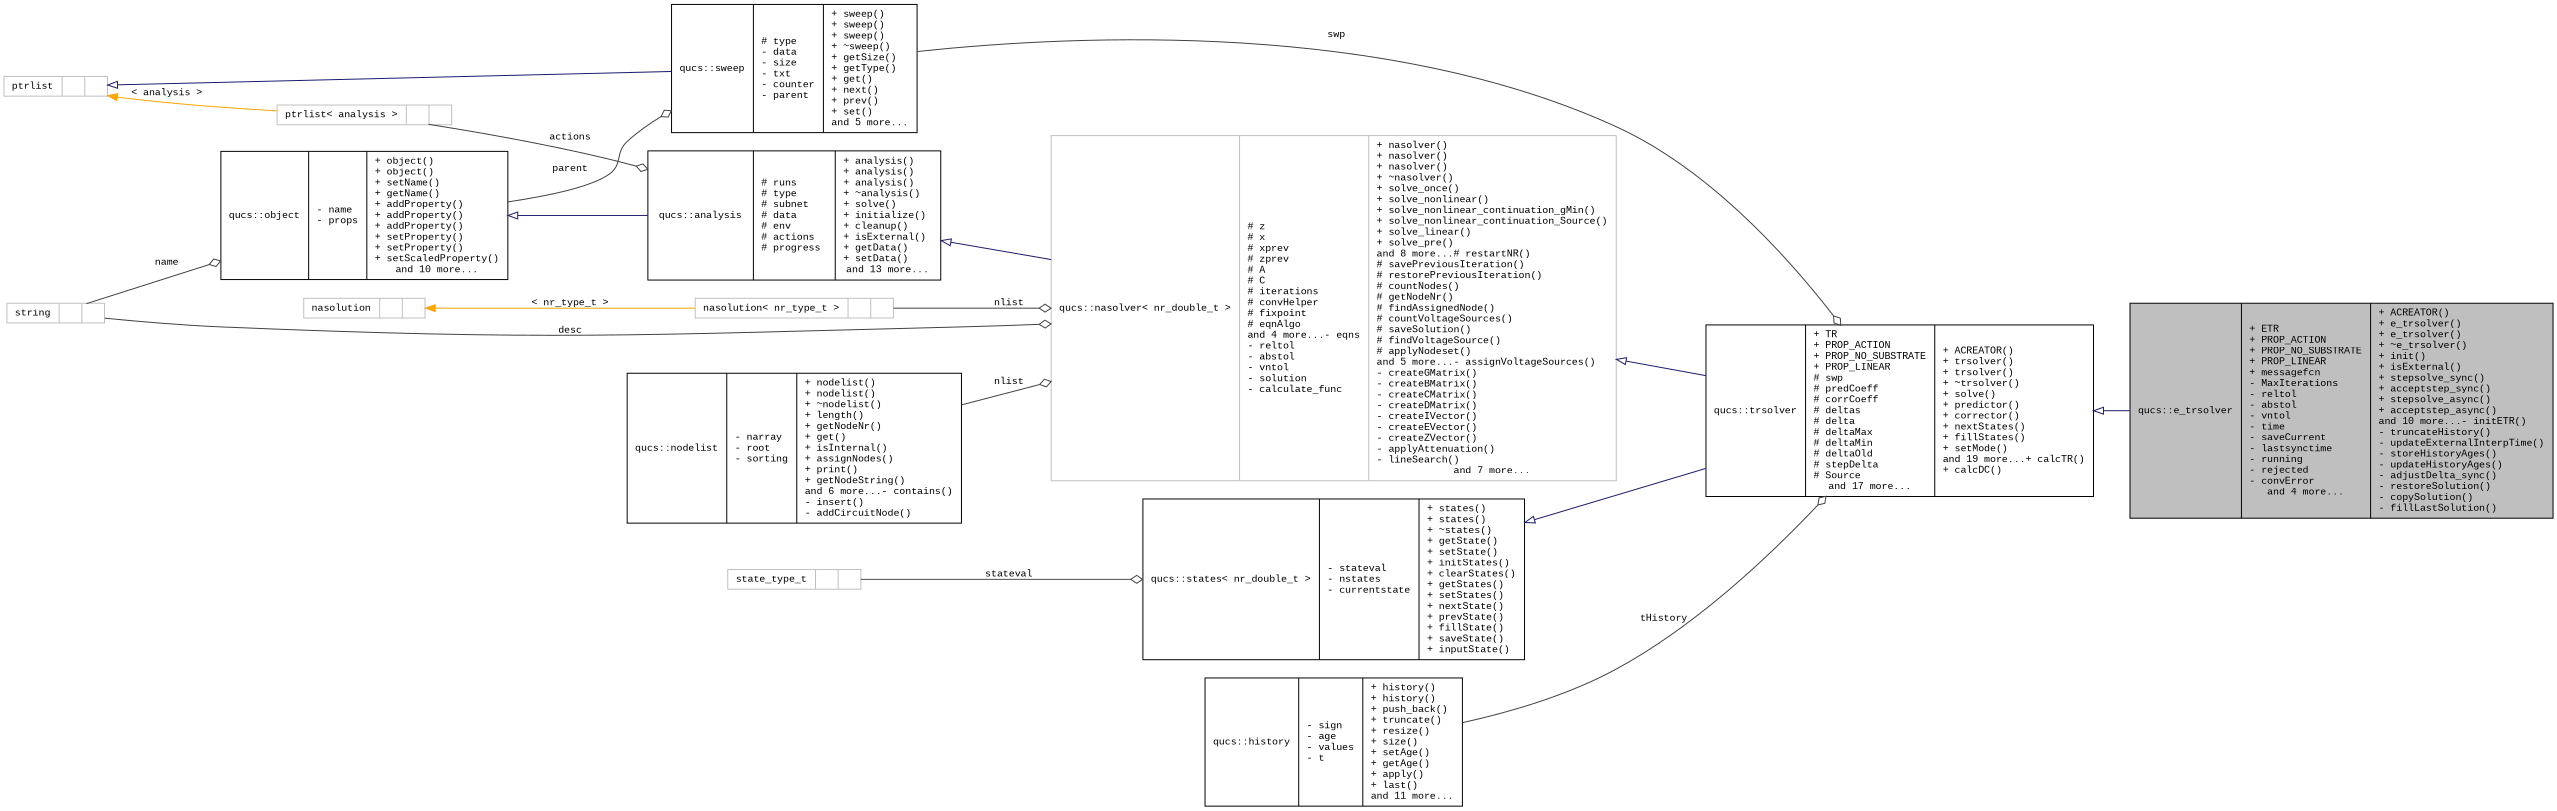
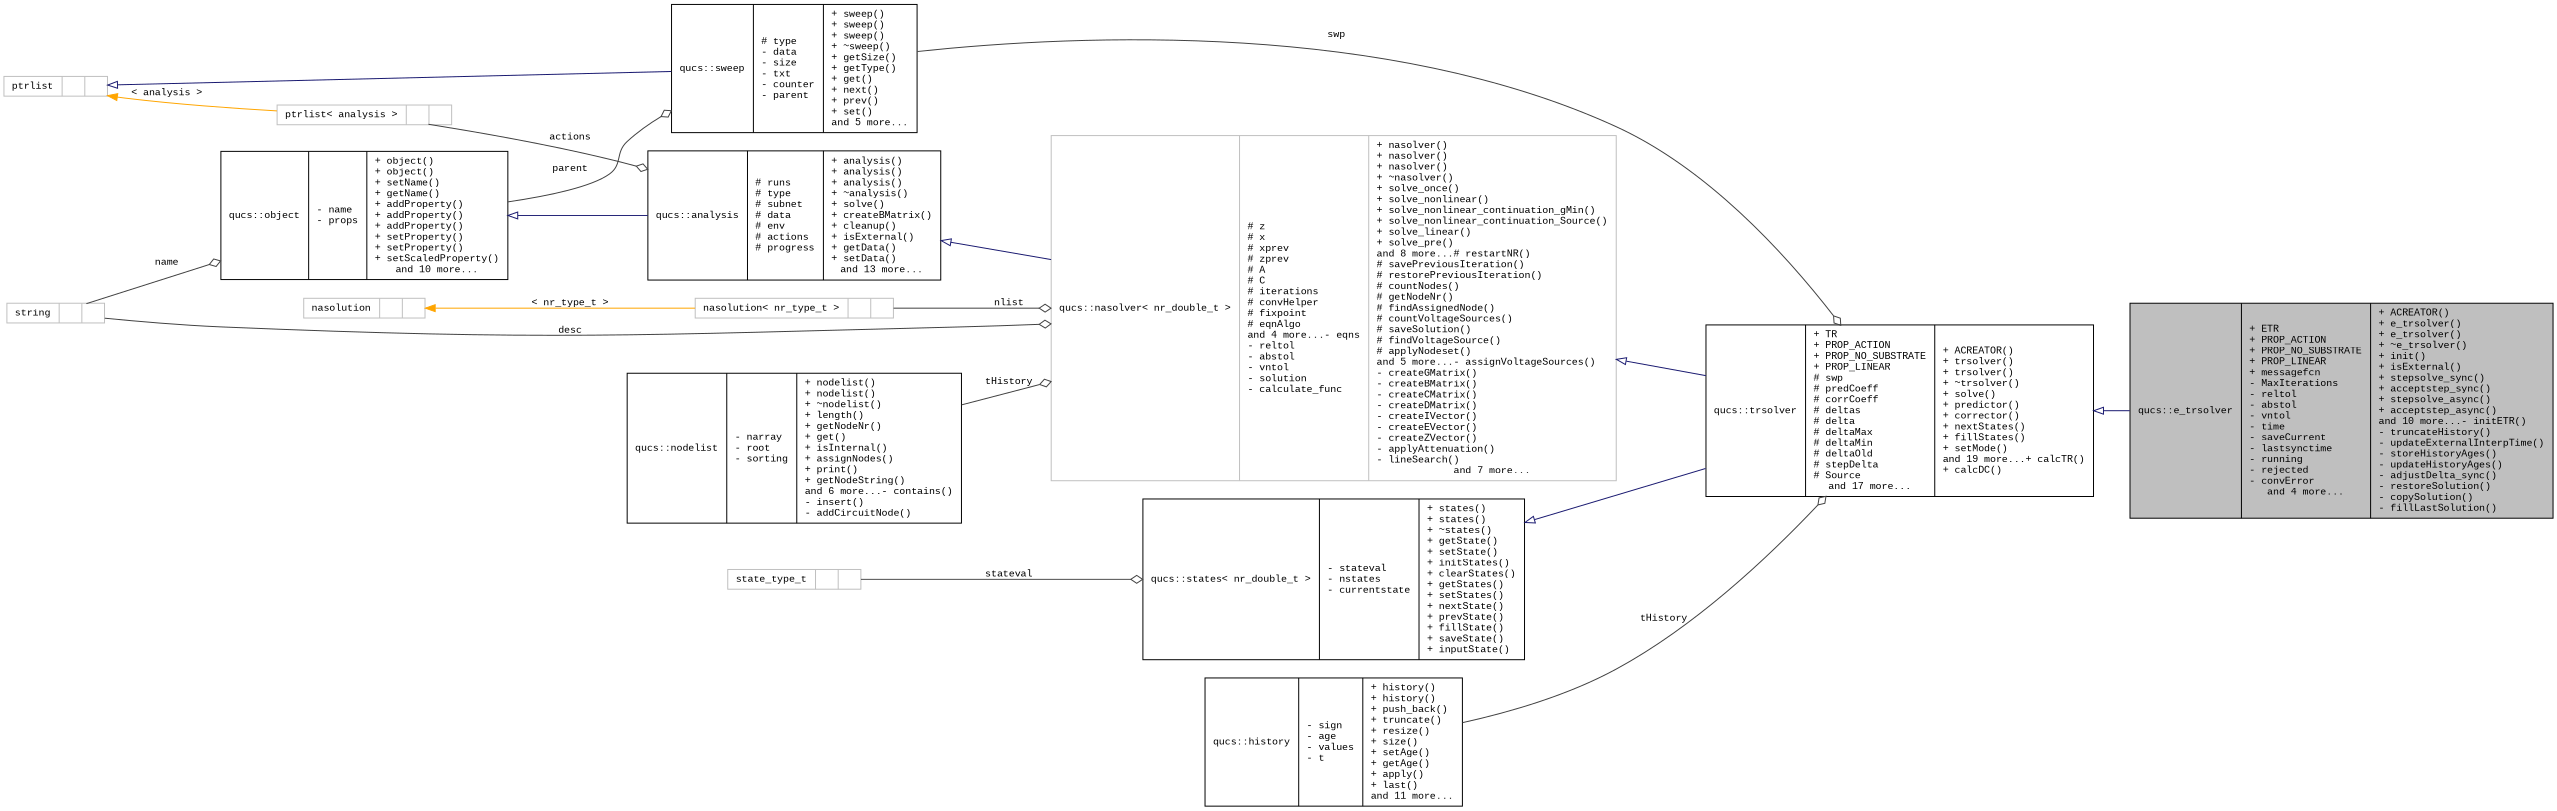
(885, 215) -> (882, 215)
(1006, 382) -> (1006, 382)
